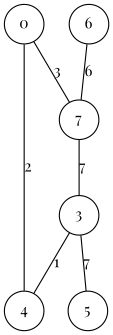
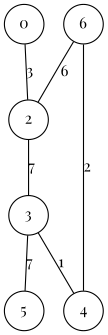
(79, 120) -> (29, 120)
(24, 168) -> (83, 168)
